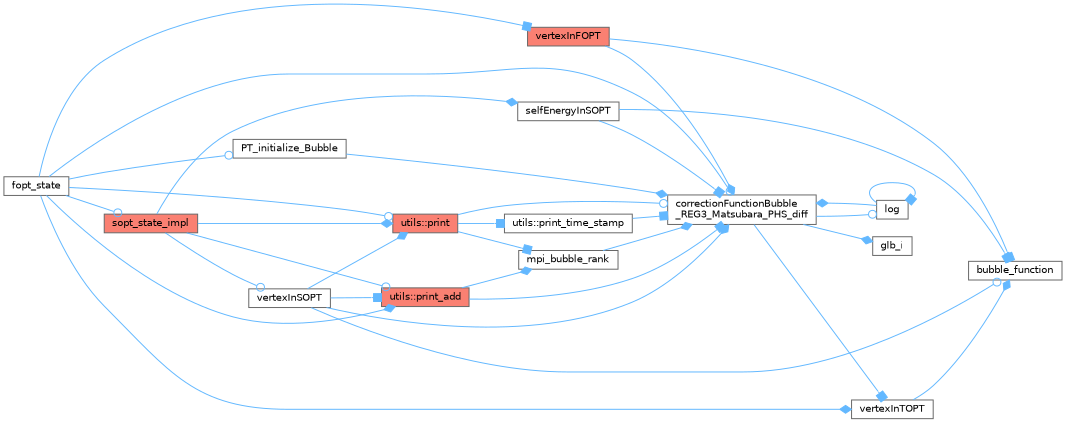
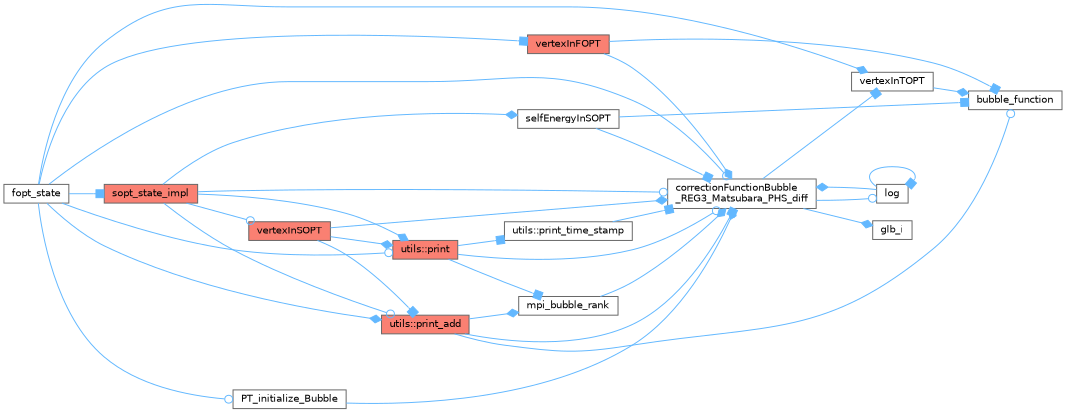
none -> (429, 190)
(90, 203) -> (81, 194)
(290, 298) -> (290, 231)
(657, 372) -> (779, 325)
